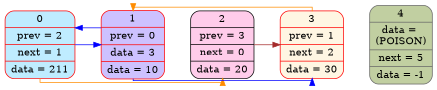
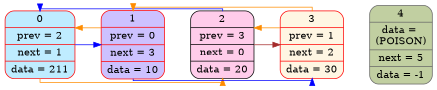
none -> (128, 9)
(92, 28) -> (92, 28)
none -> (271, 28)
(133, 53) -> (133, 53)
